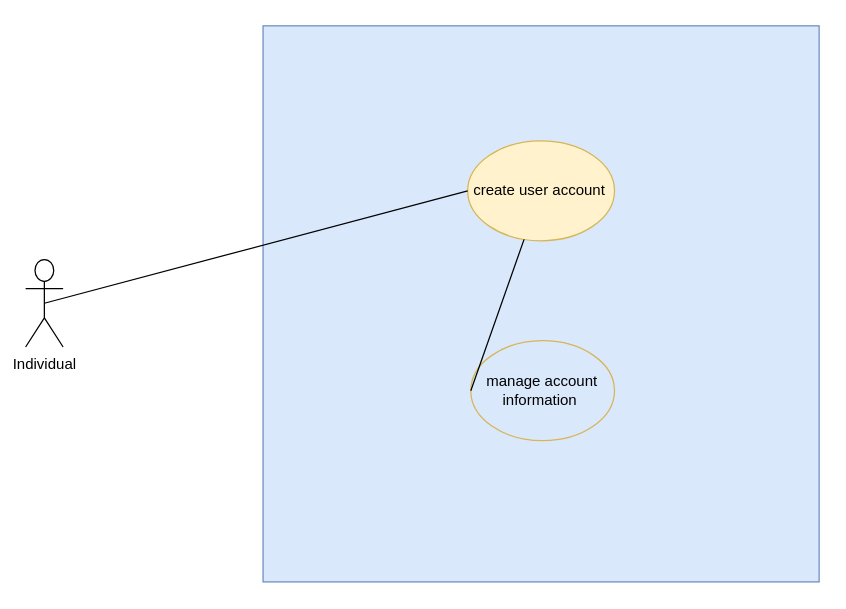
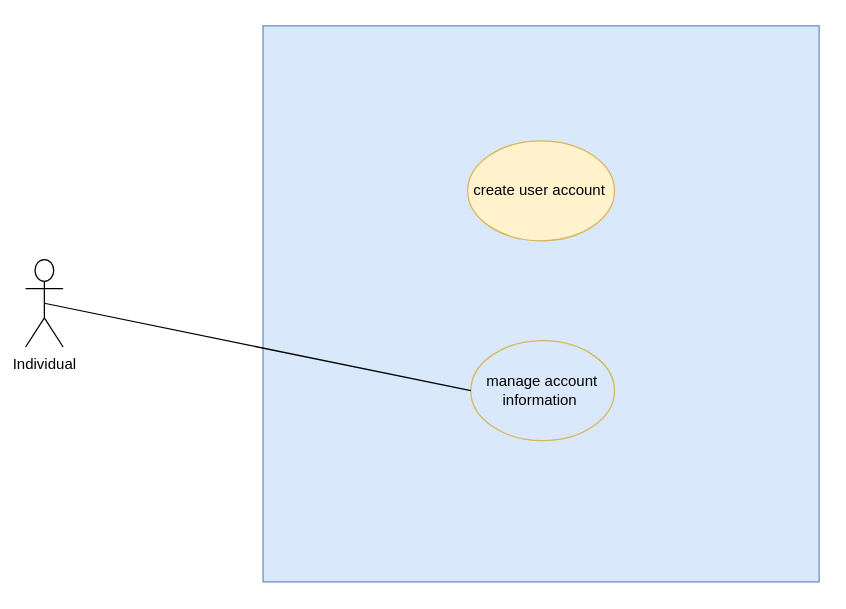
(259, 246) -> none
(498, 315) -> (259, 347)
